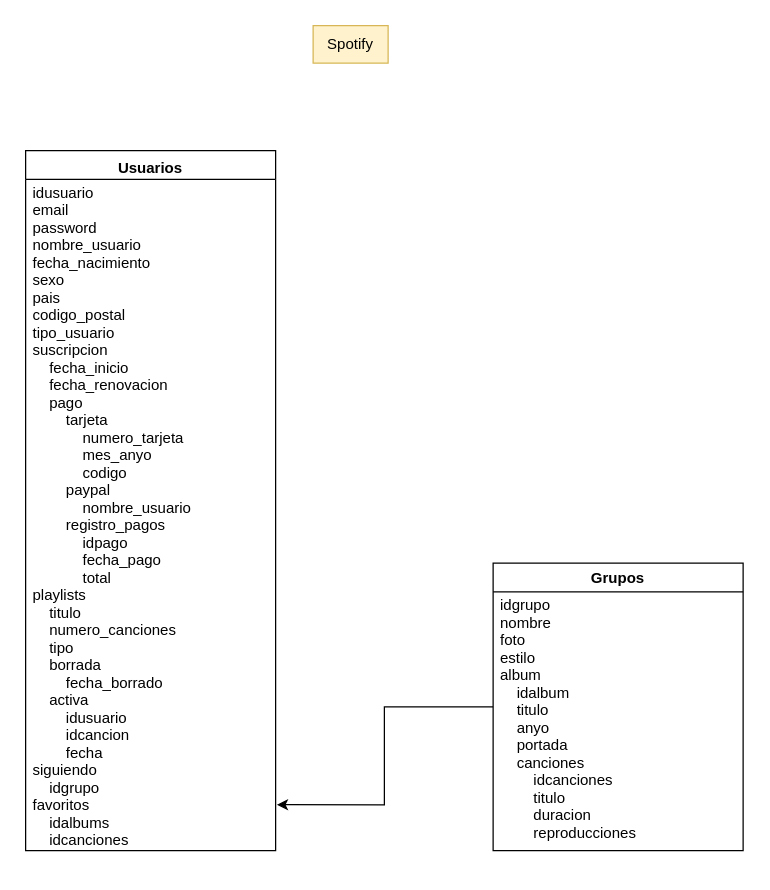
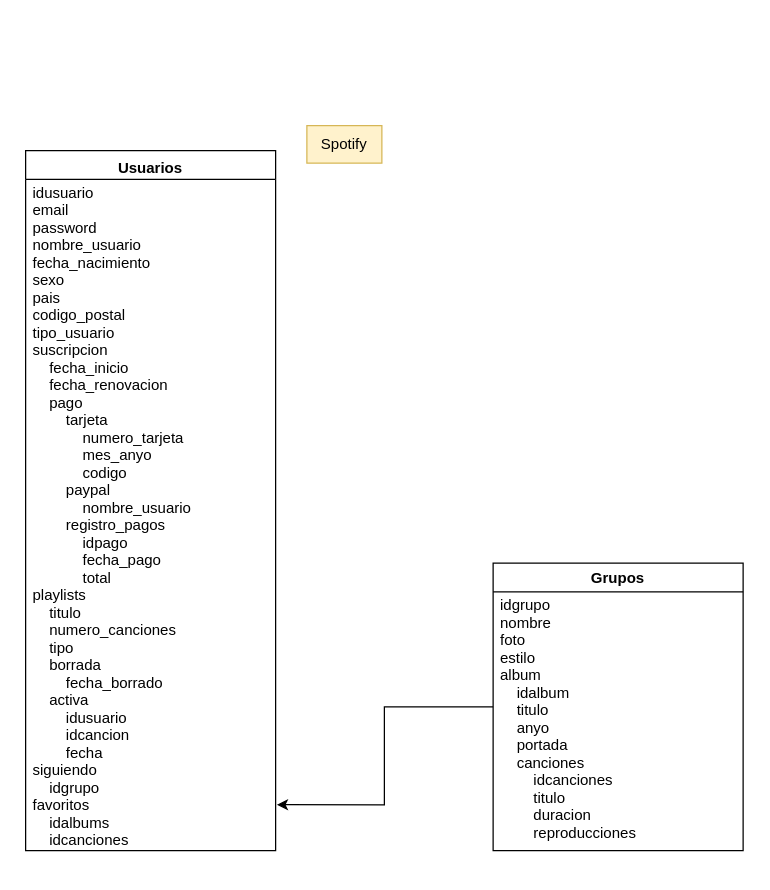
(351, 44) -> (344, 144)
